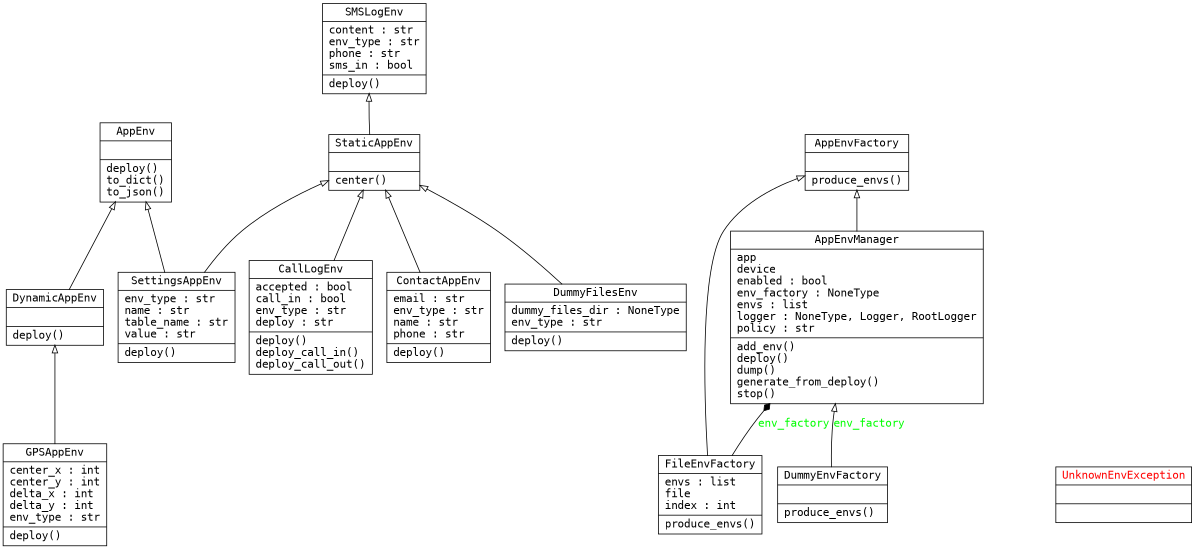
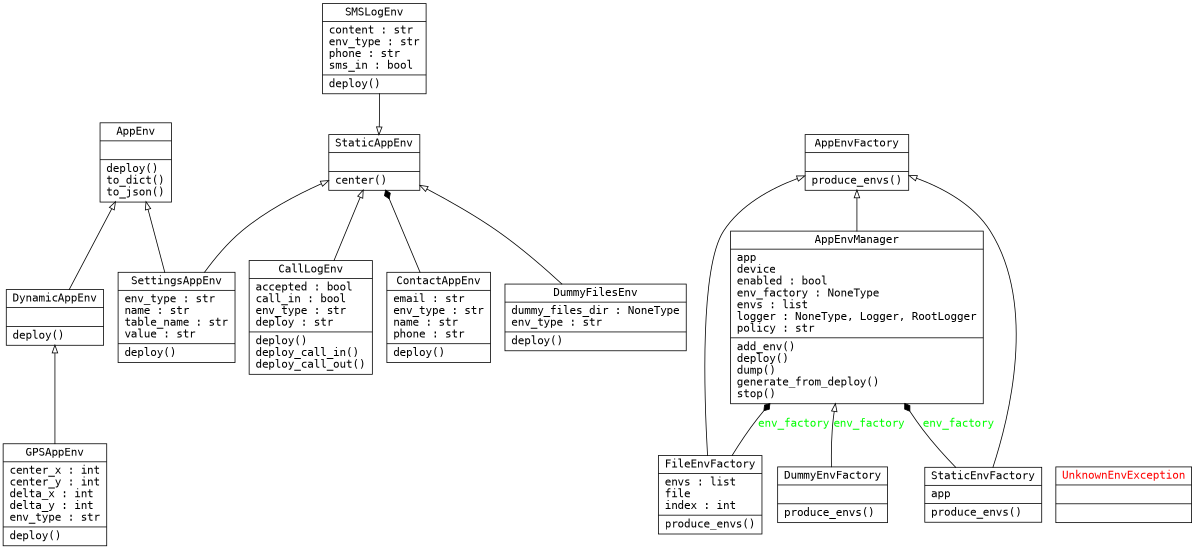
(369, 118) -> (380, 110)
(404, 235) -> (404, 235)
none -> (983, 495)
